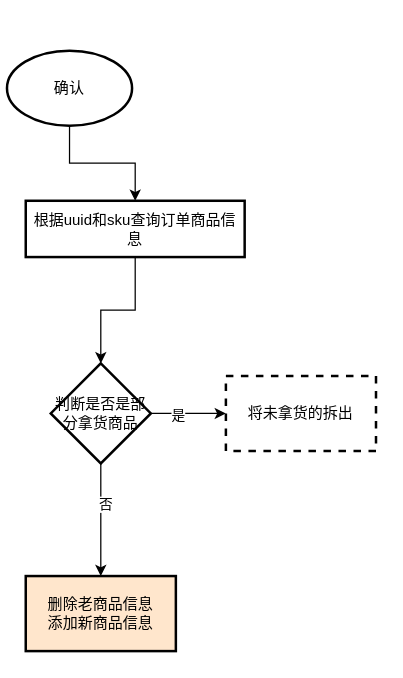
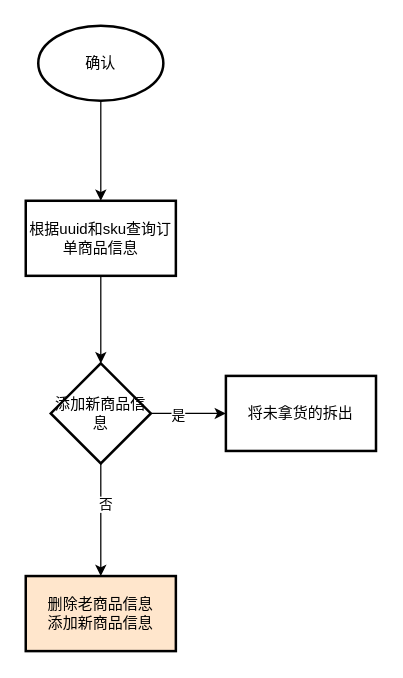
(69, 88) -> (101, 63)
(135, 229) -> (101, 238)
(101, 413) -> (101, 413)
(301, 413) -> (301, 413)
